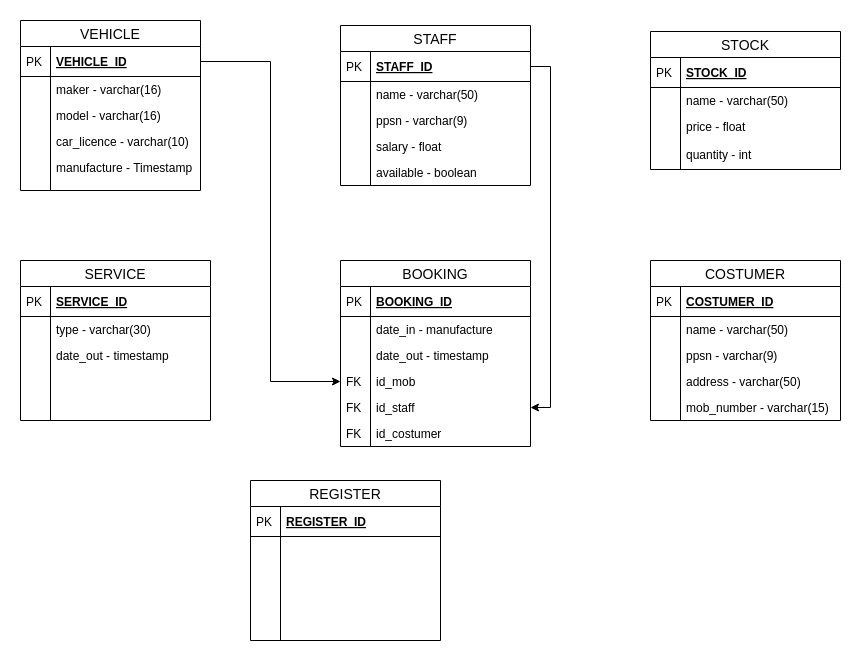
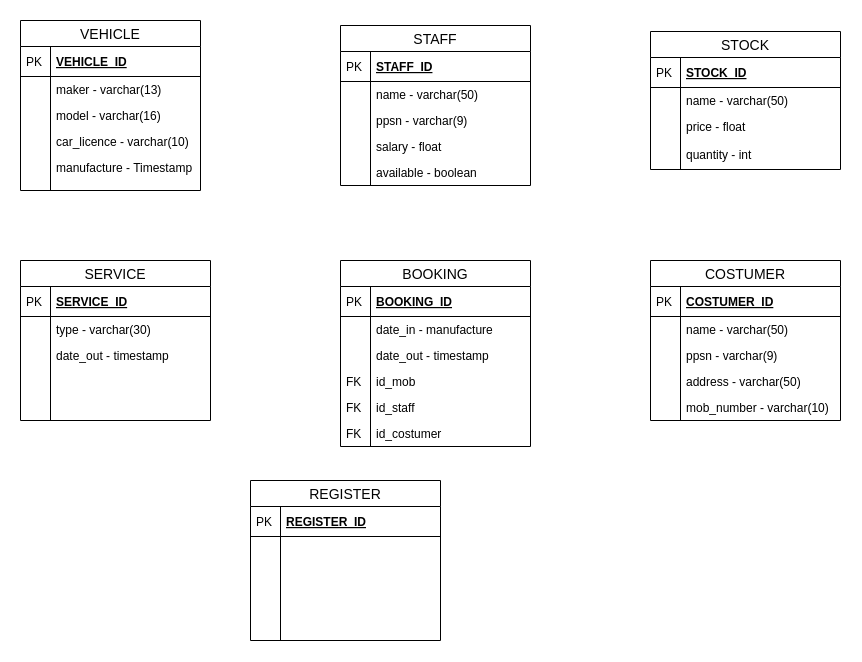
(117, 90) -> (117, 90)
(271, 219) -> none
(551, 234) -> none
(764, 408) -> (764, 408)
